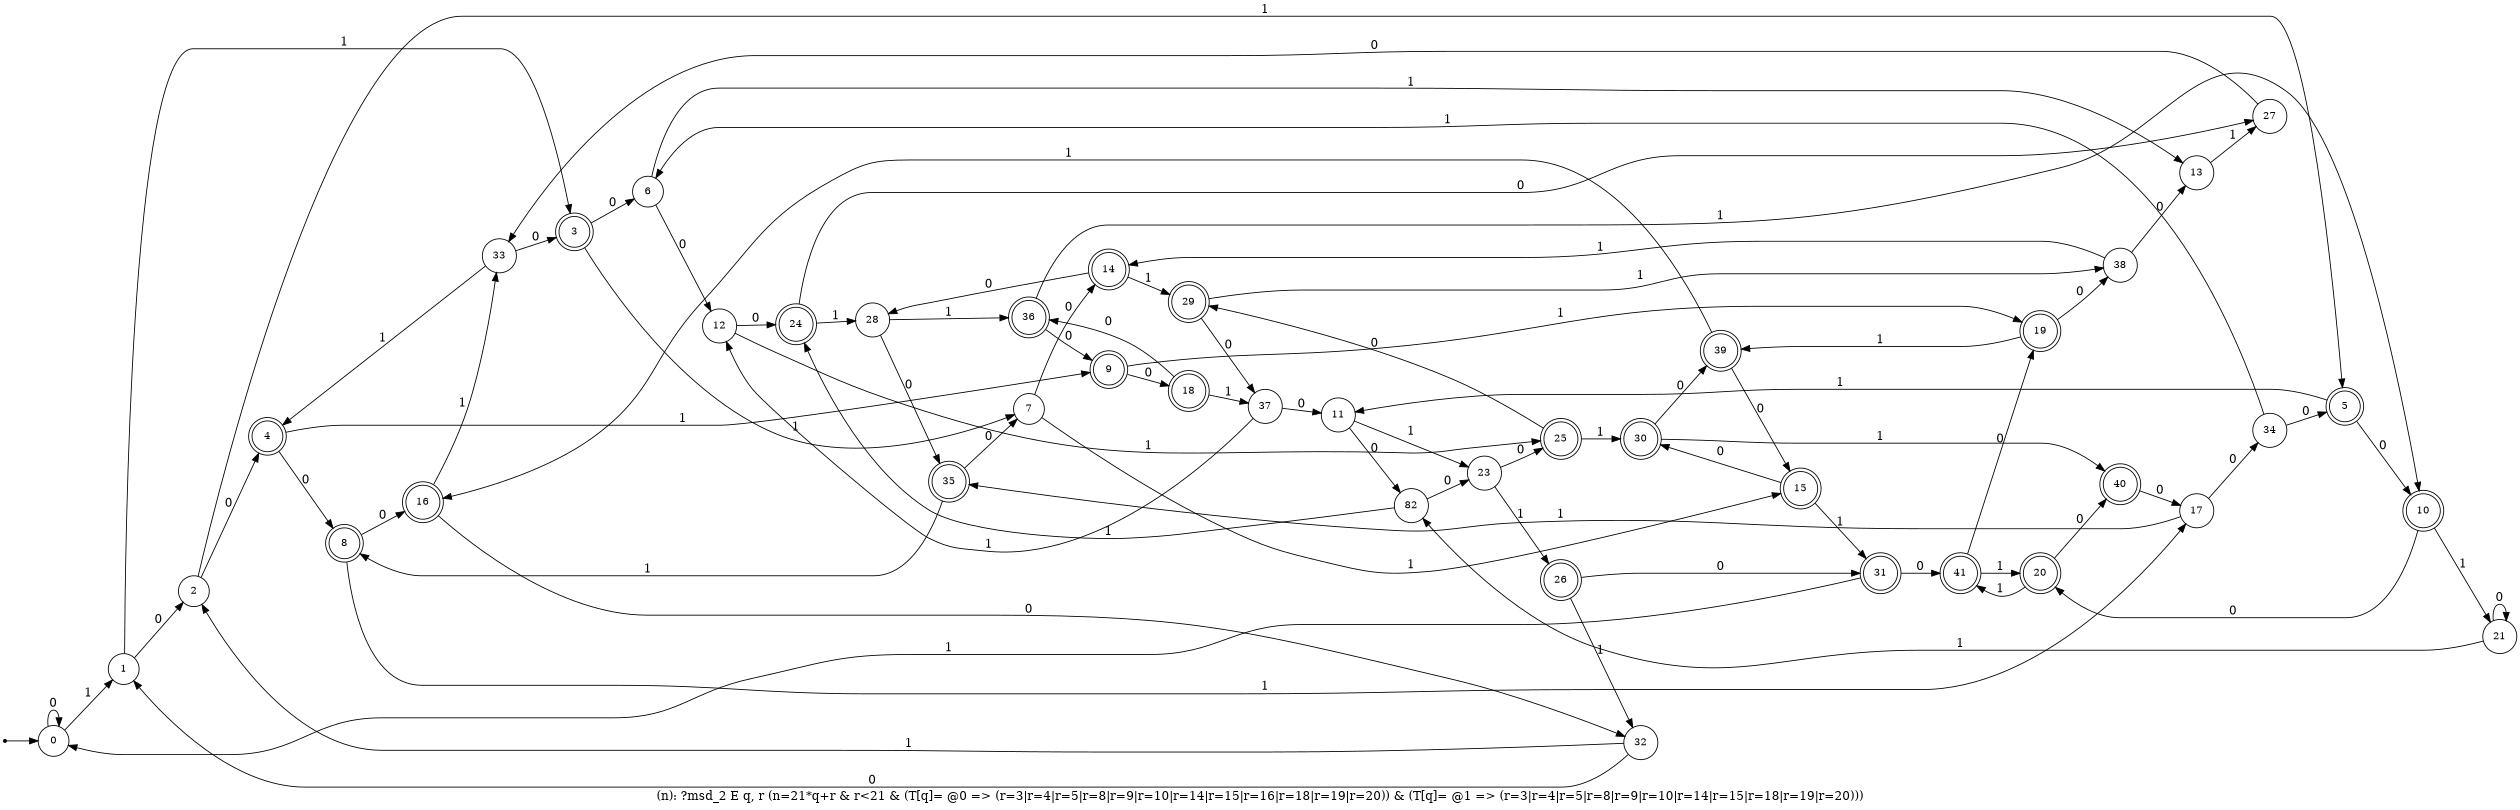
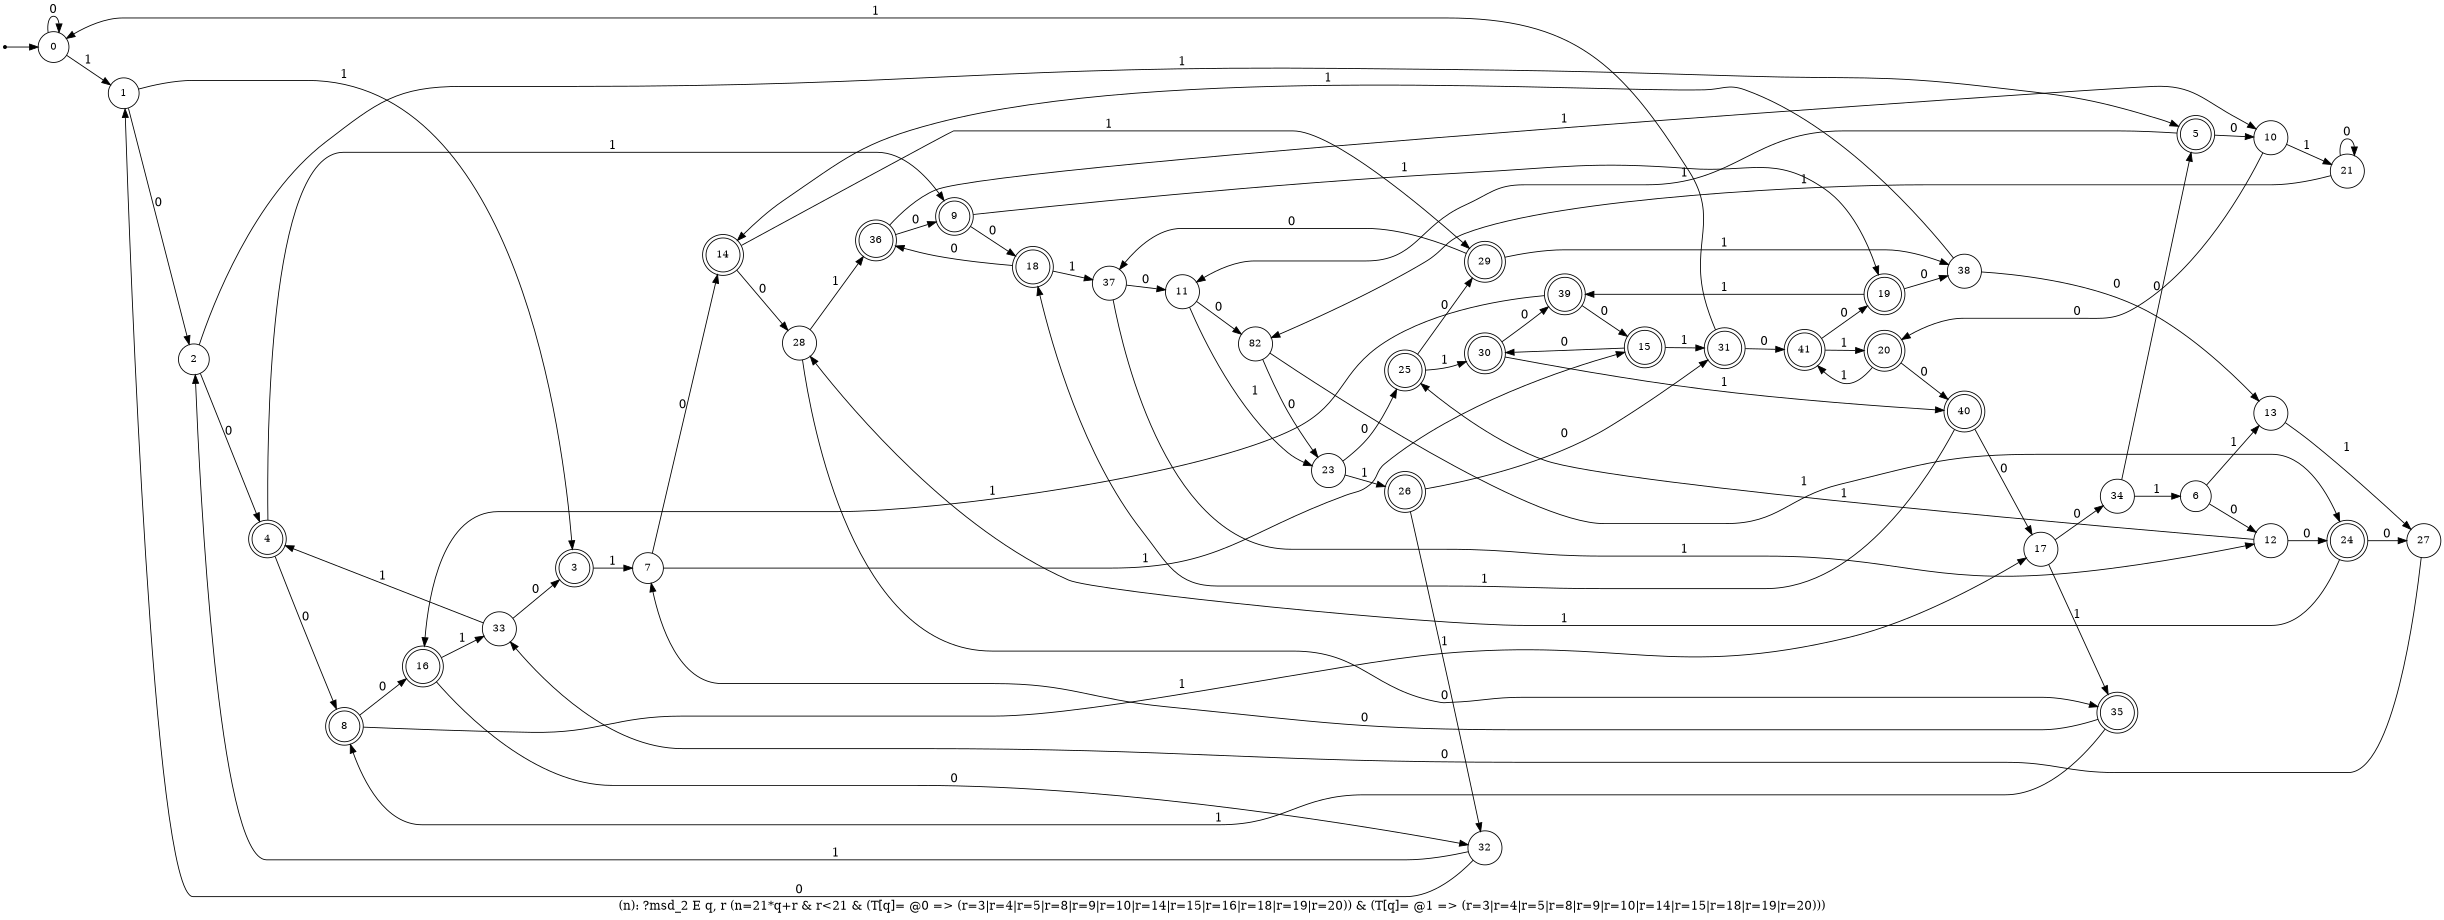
(609, 213) -> none
(2423, 511) -> (2271, 138)
none -> (1442, 586)
